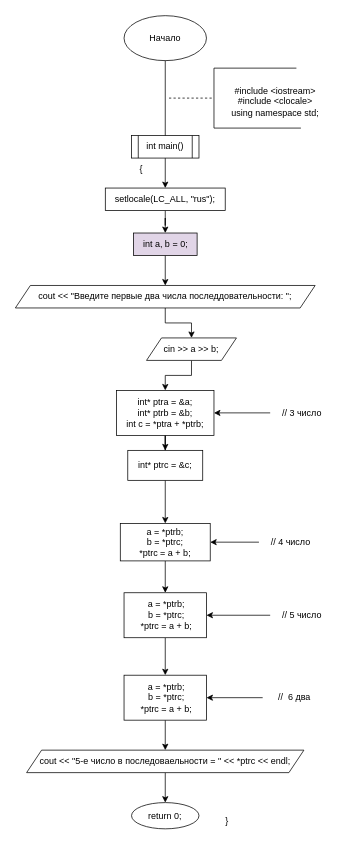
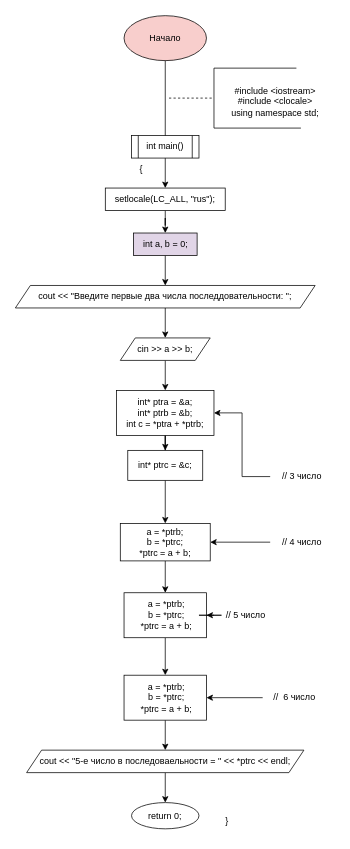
(165, 38) -> (165, 38)
(192, 349) -> (165, 349)
(302, 413) -> (302, 477)
(291, 542) -> (302, 542)
(302, 615) -> (246, 615)
(295, 698) -> (295, 698)
